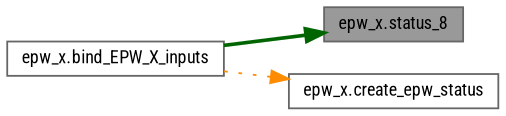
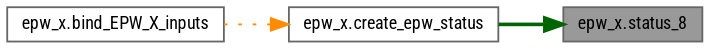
(265, 40) -> (521, 24)
